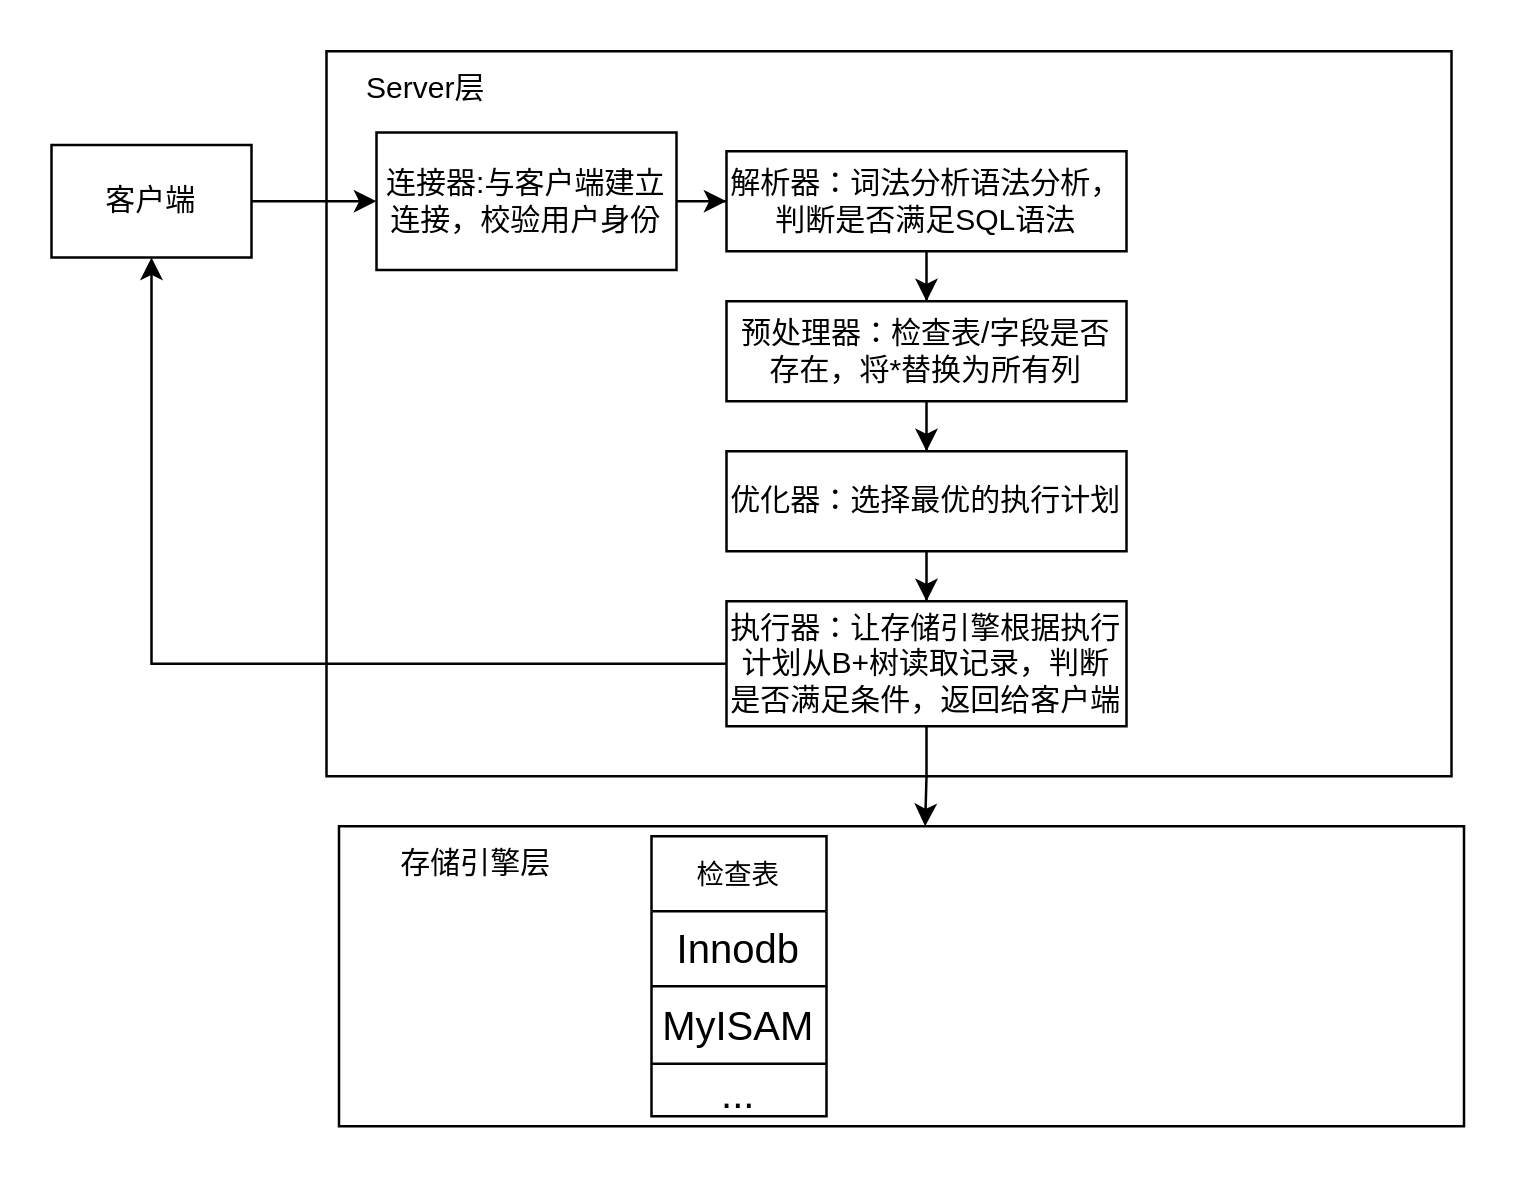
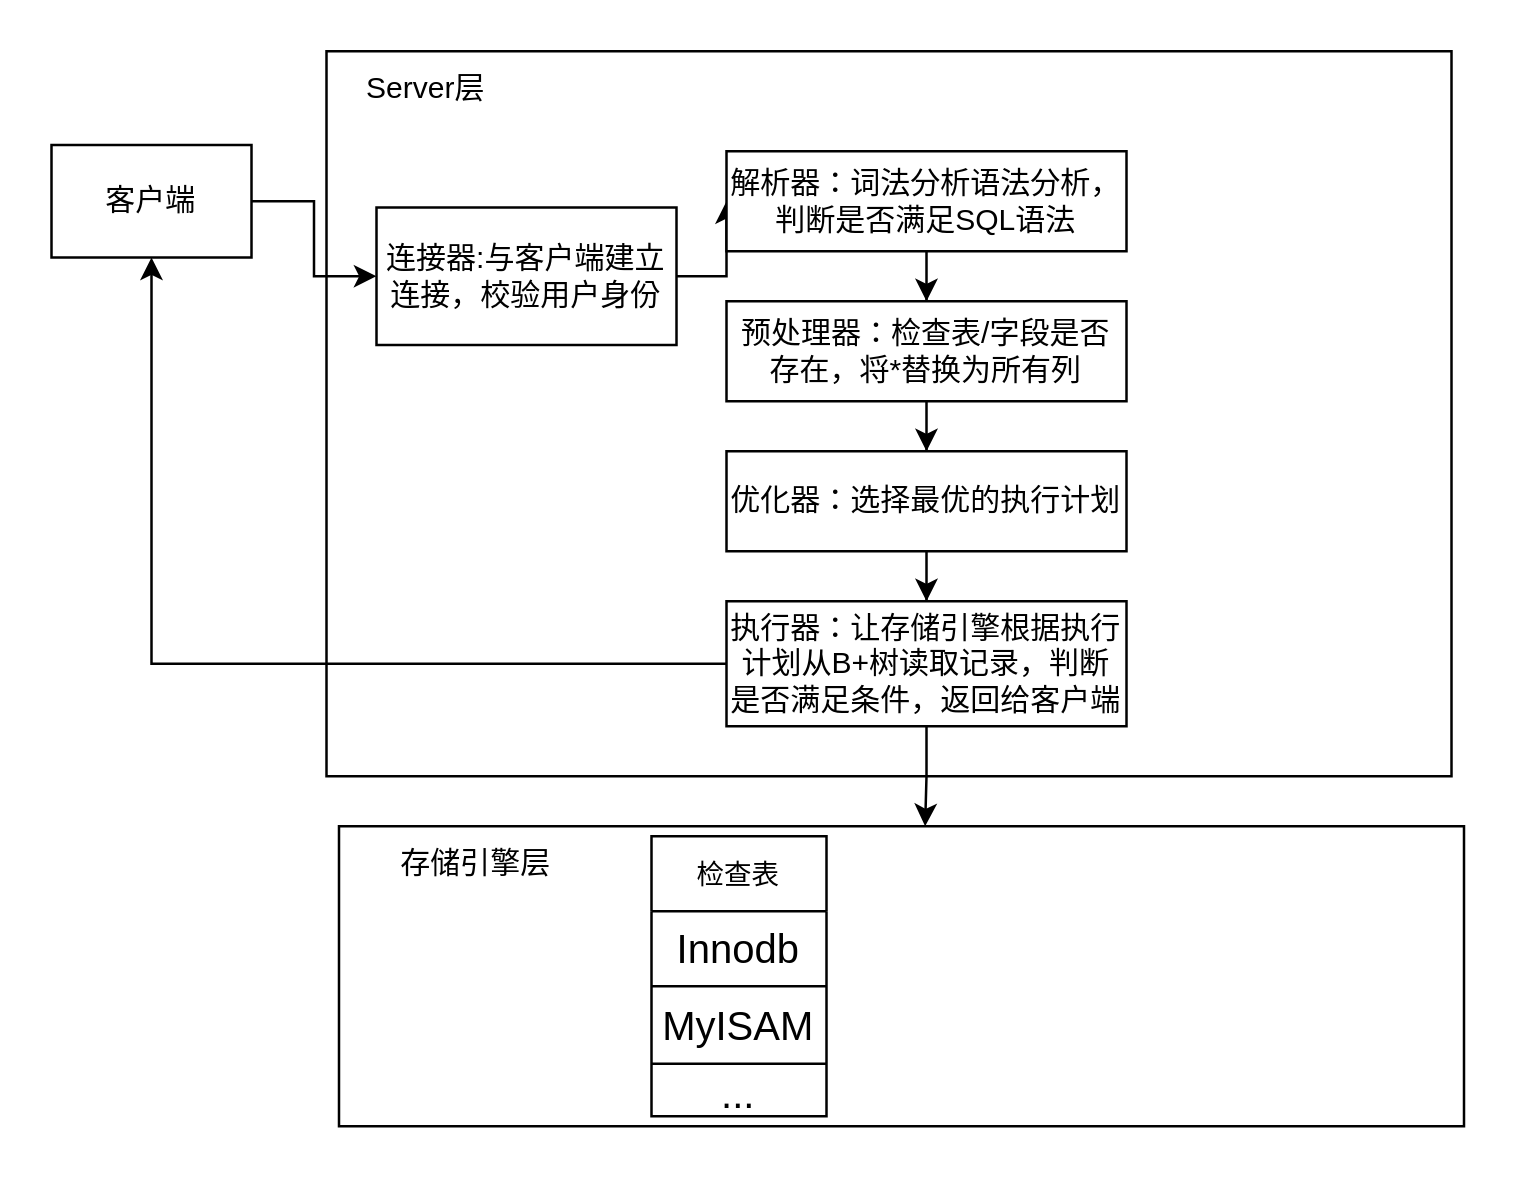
(526, 201) -> (526, 276)
